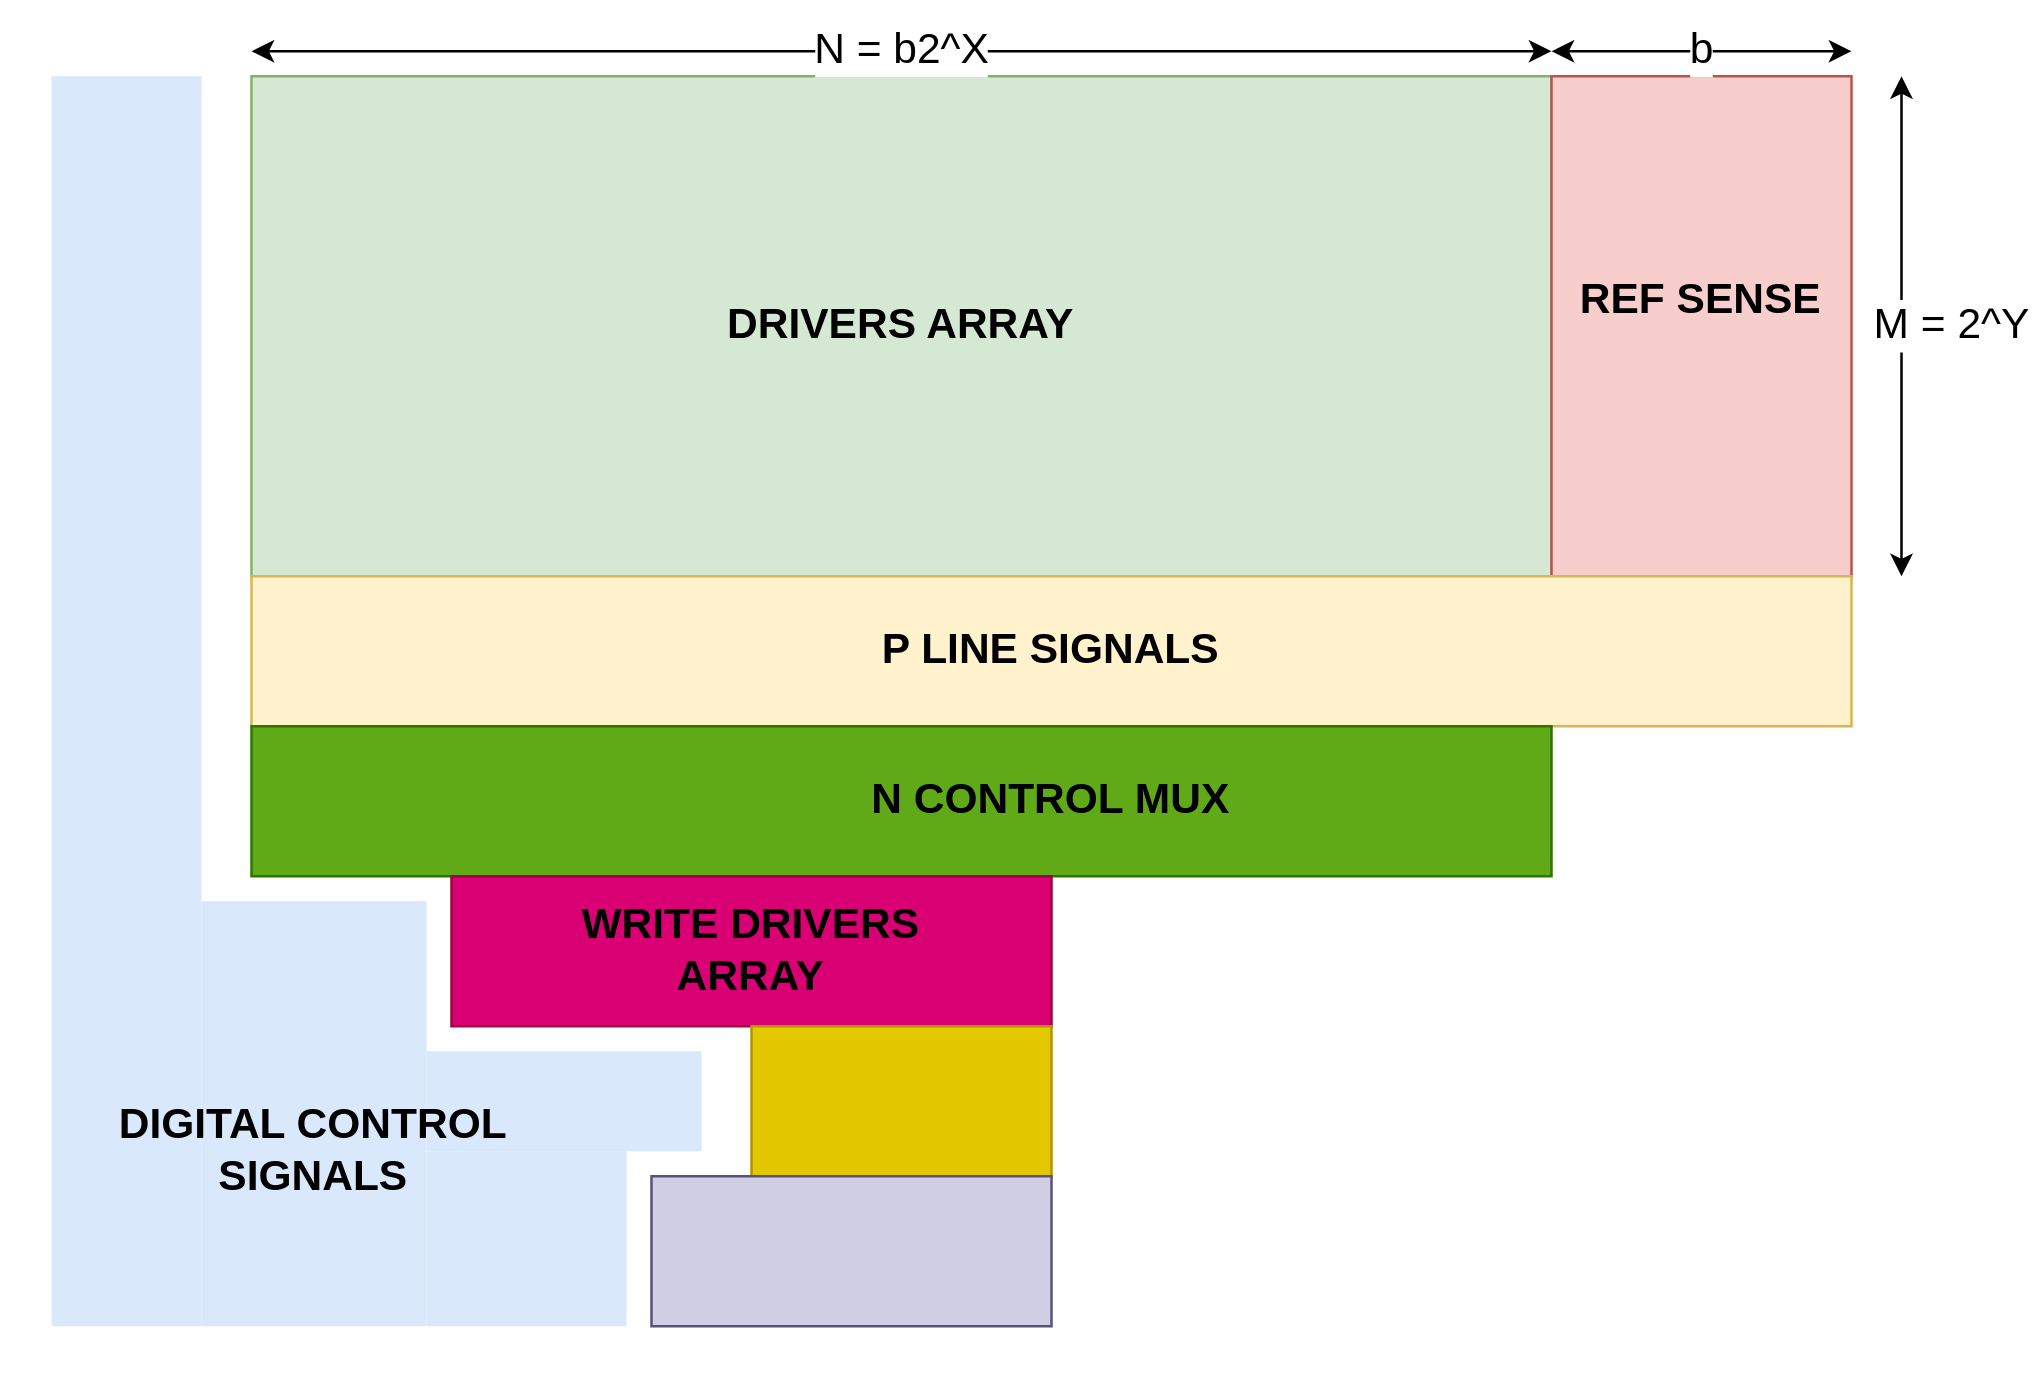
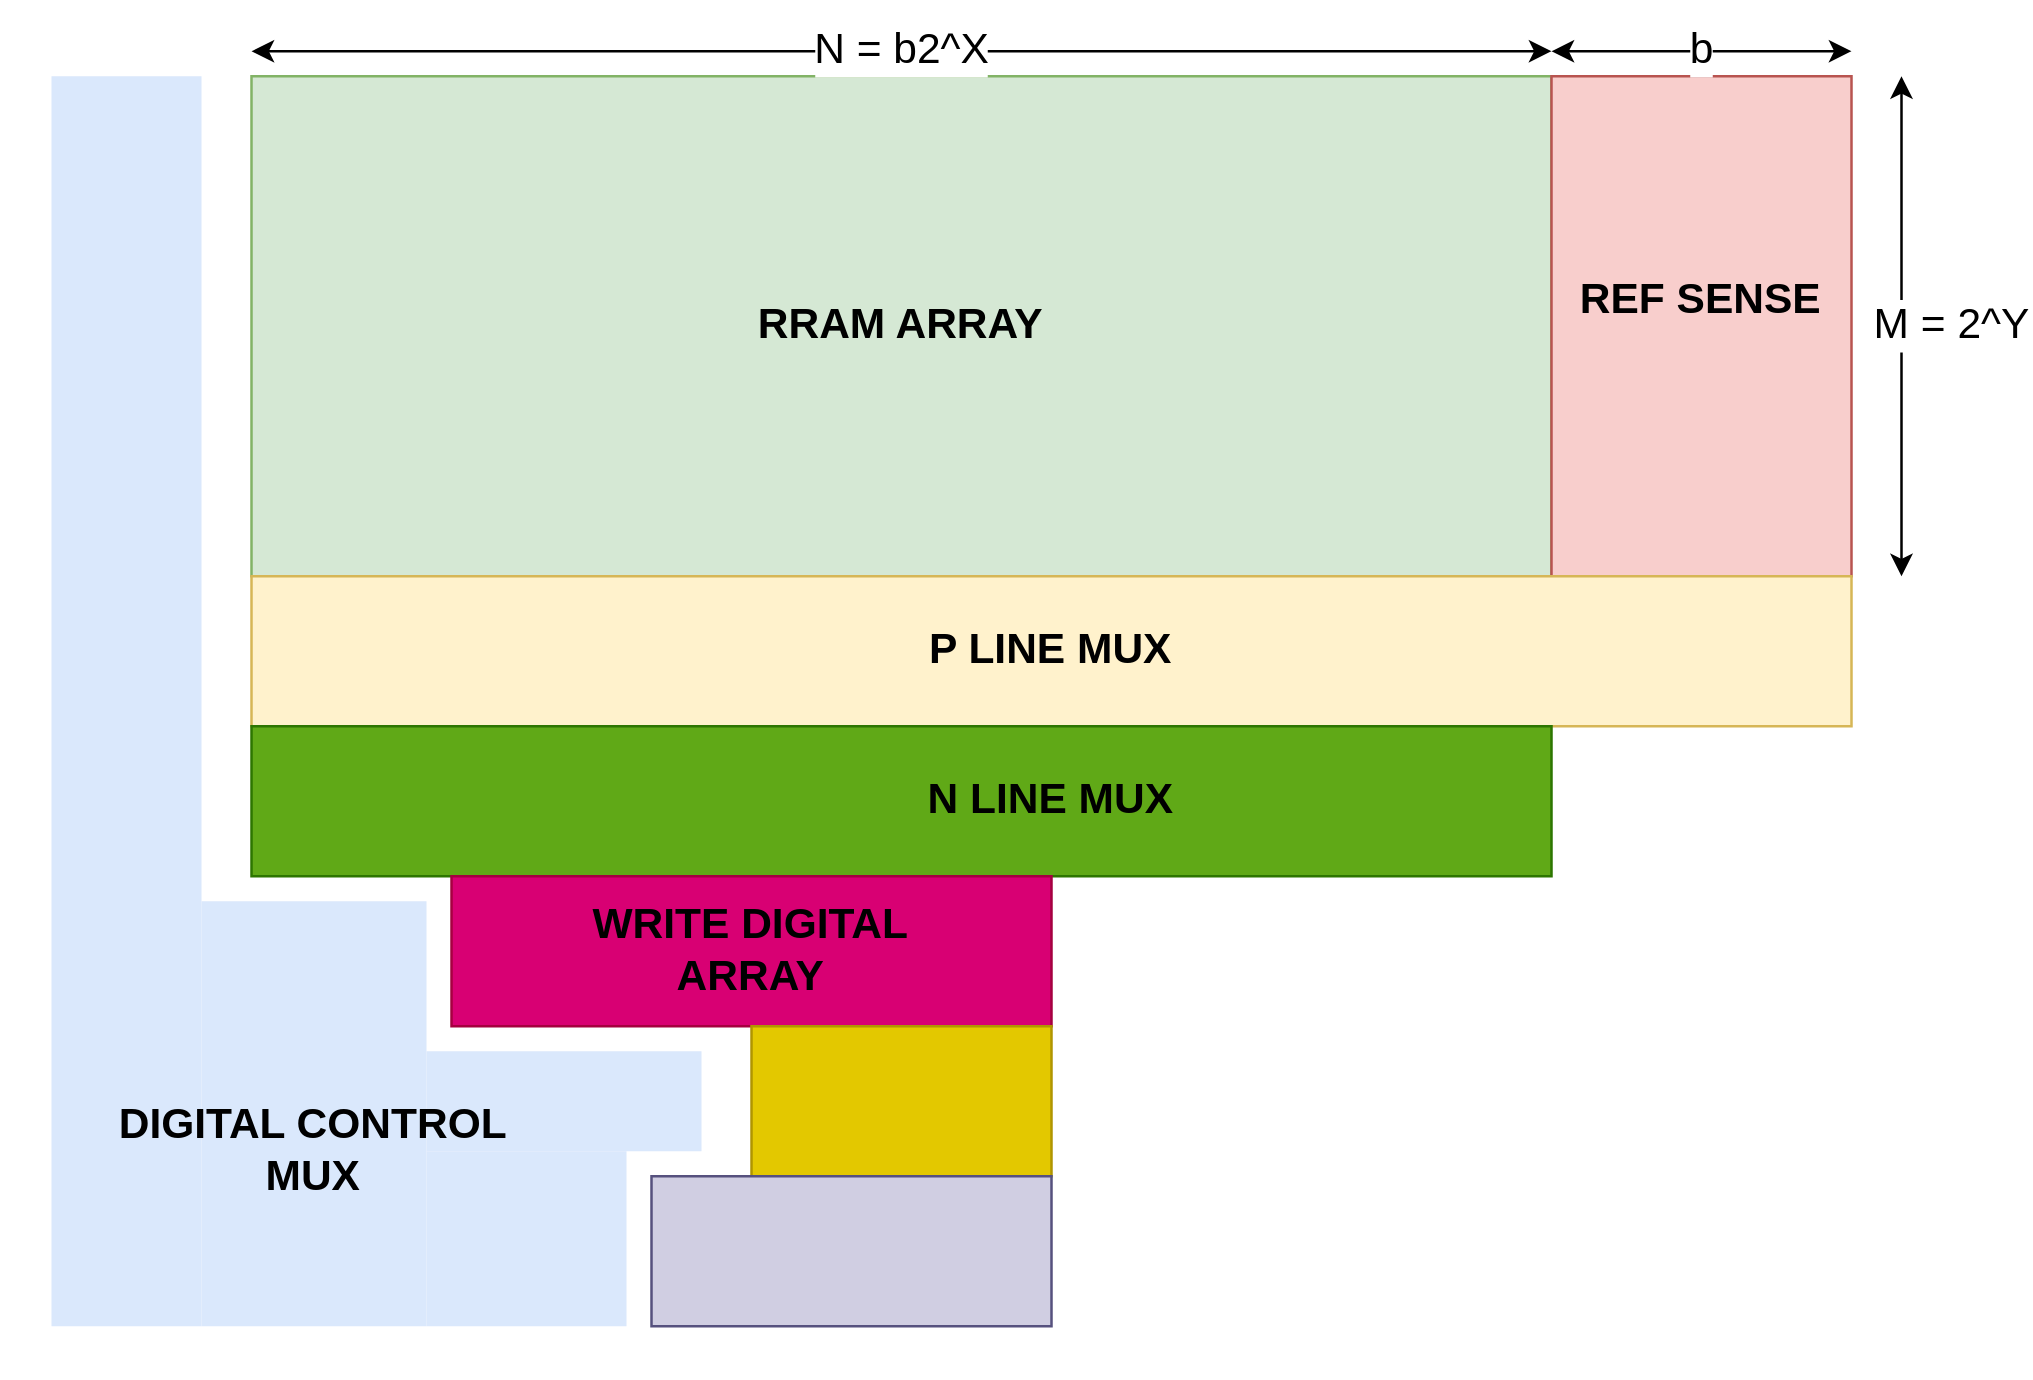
(901, 326) -> (901, 326)
(1051, 651) -> (1051, 651)
(1051, 801) -> (1051, 801)
(751, 951) -> (751, 951)
(314, 1151) -> (314, 1151)
